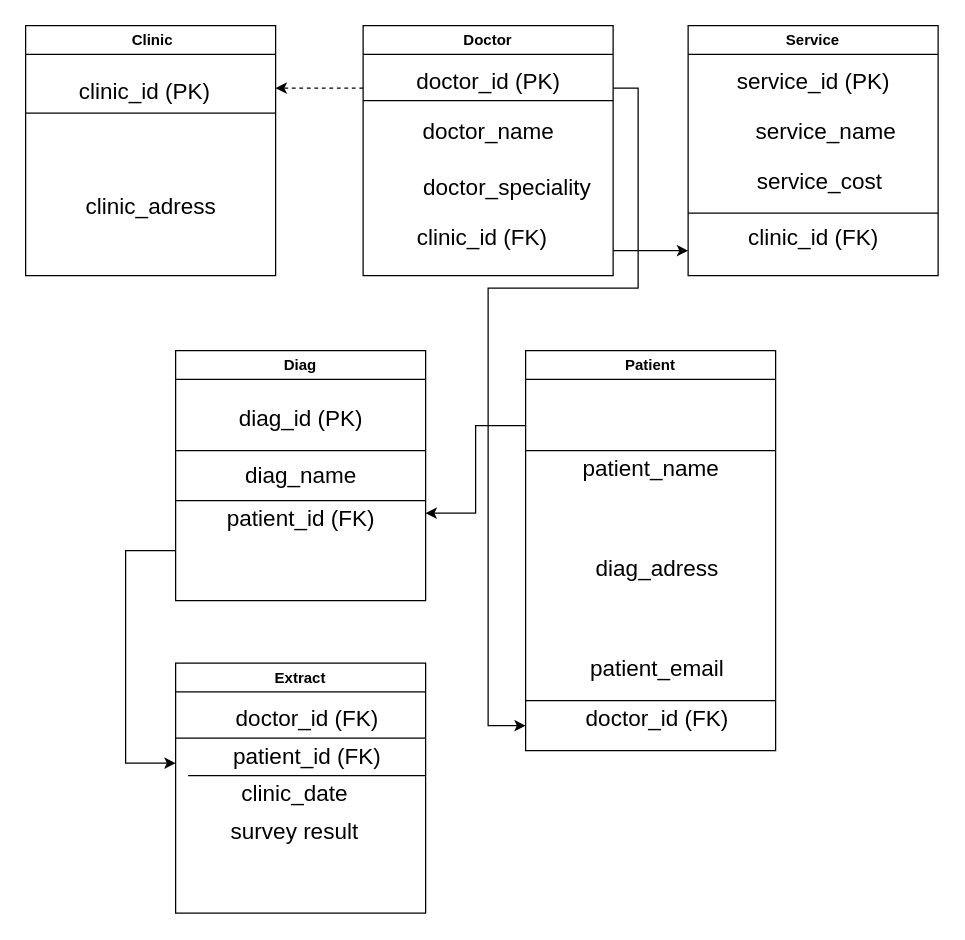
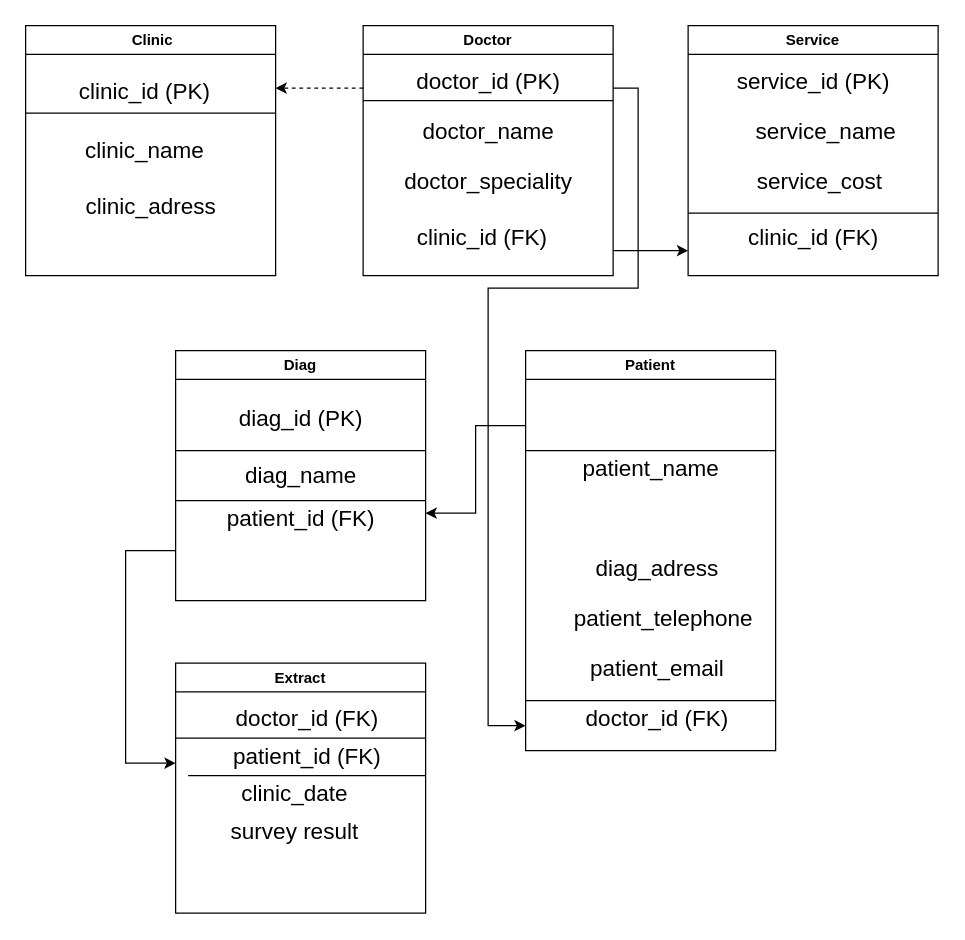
none -> (144, 151)
(507, 188) -> (488, 182)
none -> (663, 619)
